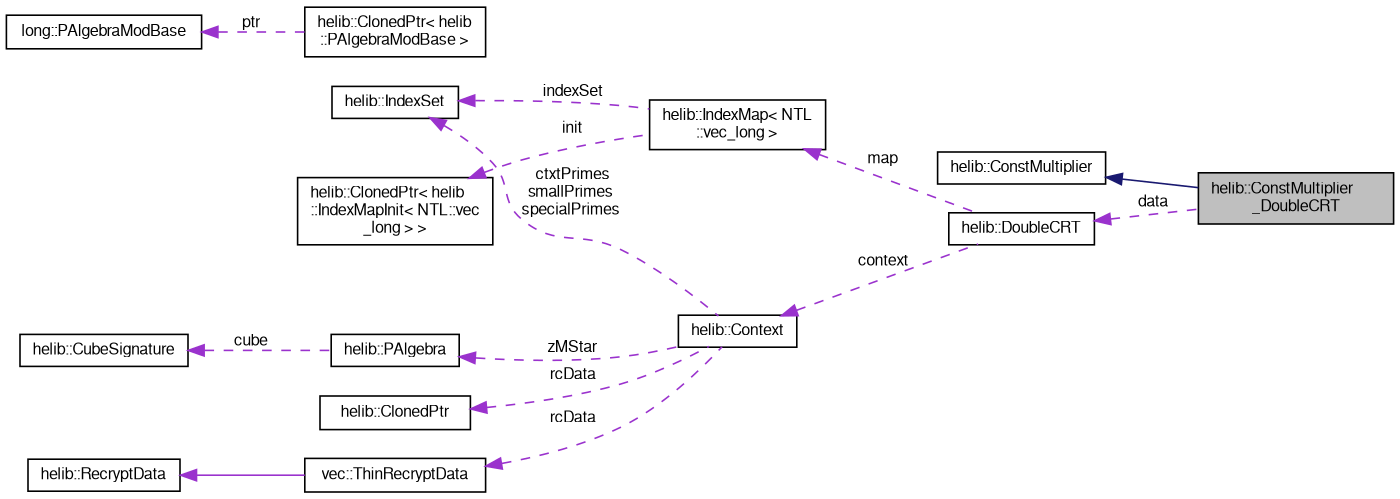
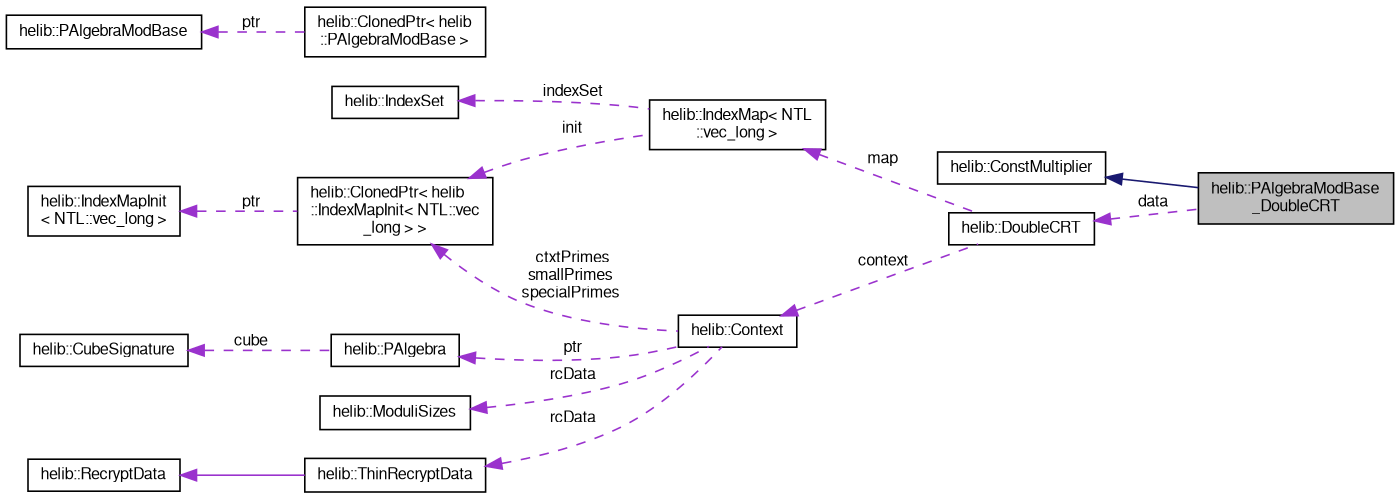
(104, 32) -> (104, 32)
(1296, 198) -> (1296, 198)
none -> (104, 211)
(566, 238) -> (554, 313)
(571, 348) -> (571, 348)
(395, 413) -> (395, 413)
(395, 475) -> (395, 475)
